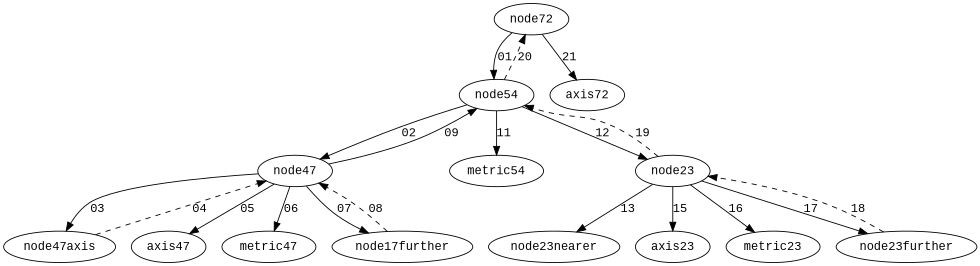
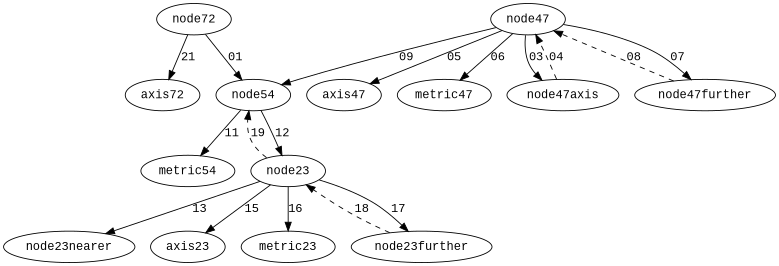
(513, 61) -> none
(397, 128) -> none
(402, 247) -> (705, 95)
